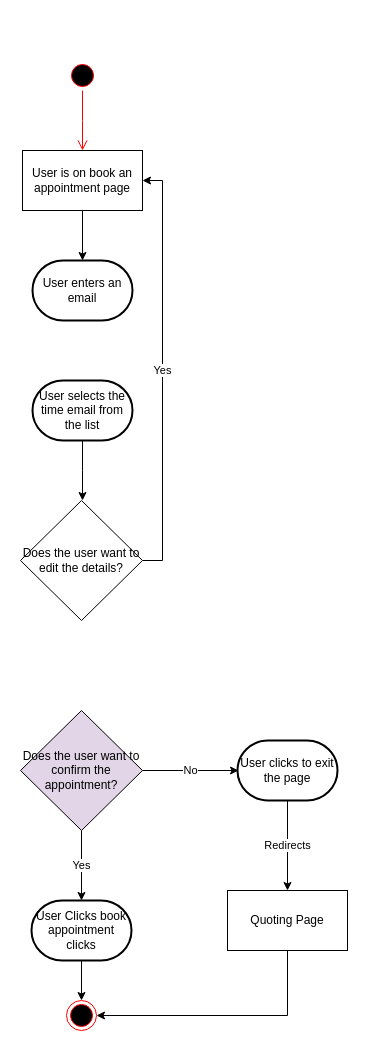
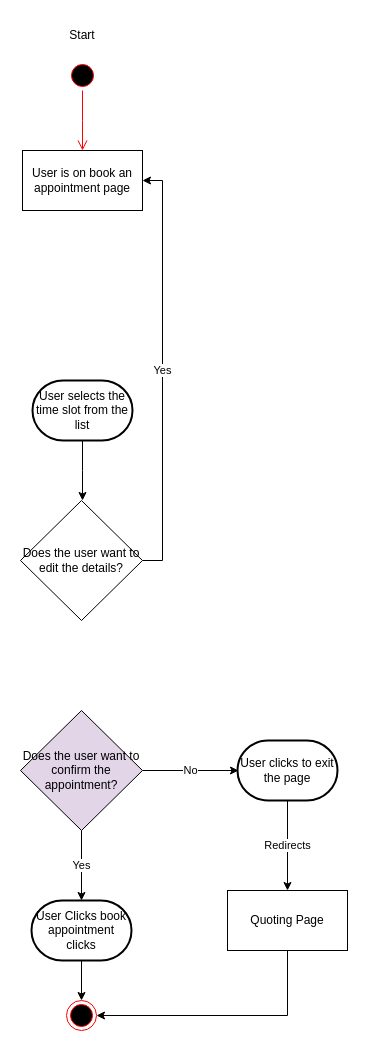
none -> (83, 36)
(83, 232) -> none
(83, 291) -> none
(83, 411) -> (83, 411)
